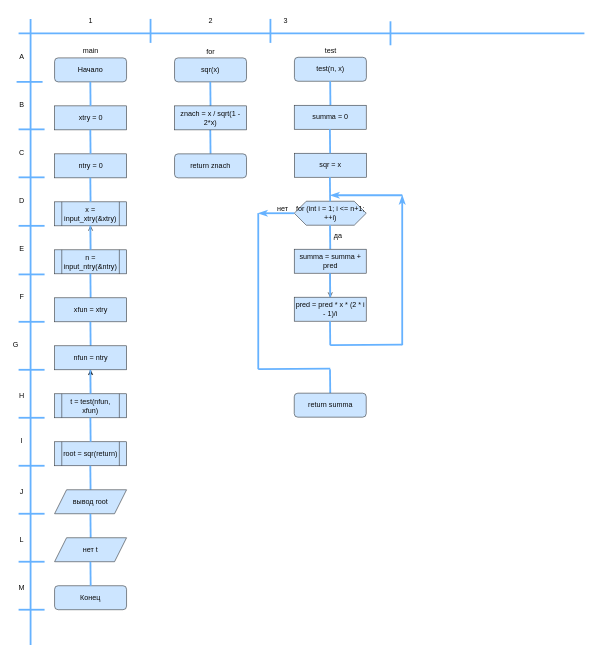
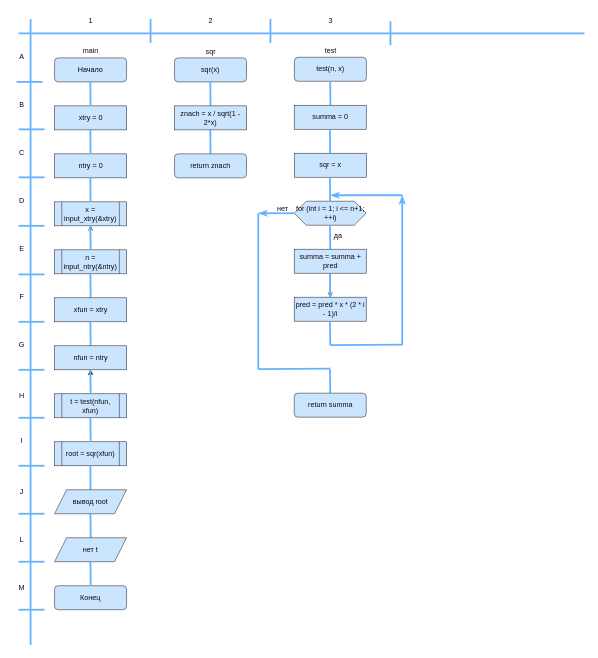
(285, 21) -> (330, 21)
(211, 52) -> (211, 52)
(15, 345) -> (21, 345)
(90, 454) -> (90, 454)
